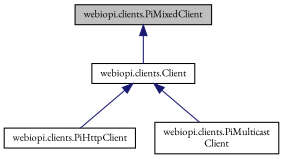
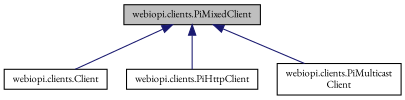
(181, 106) -> (264, 46)
(103, 109) -> (192, 52)
